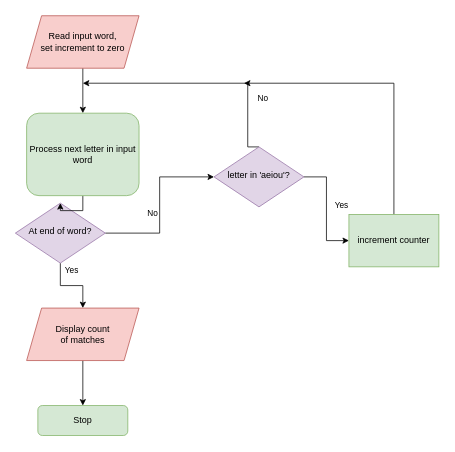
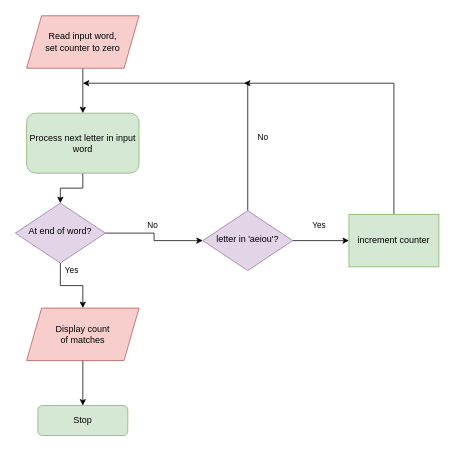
(83, 42) -> (83, 42)
(83, 154) -> (83, 143)
(259, 177) -> (248, 240)
